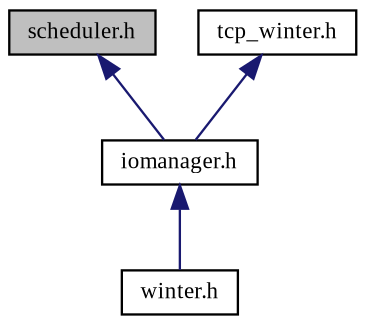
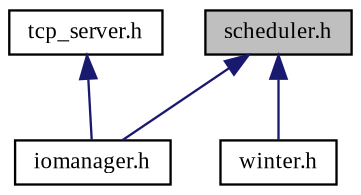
(277, 32) -> (86, 32)
(180, 240) -> (278, 110)
